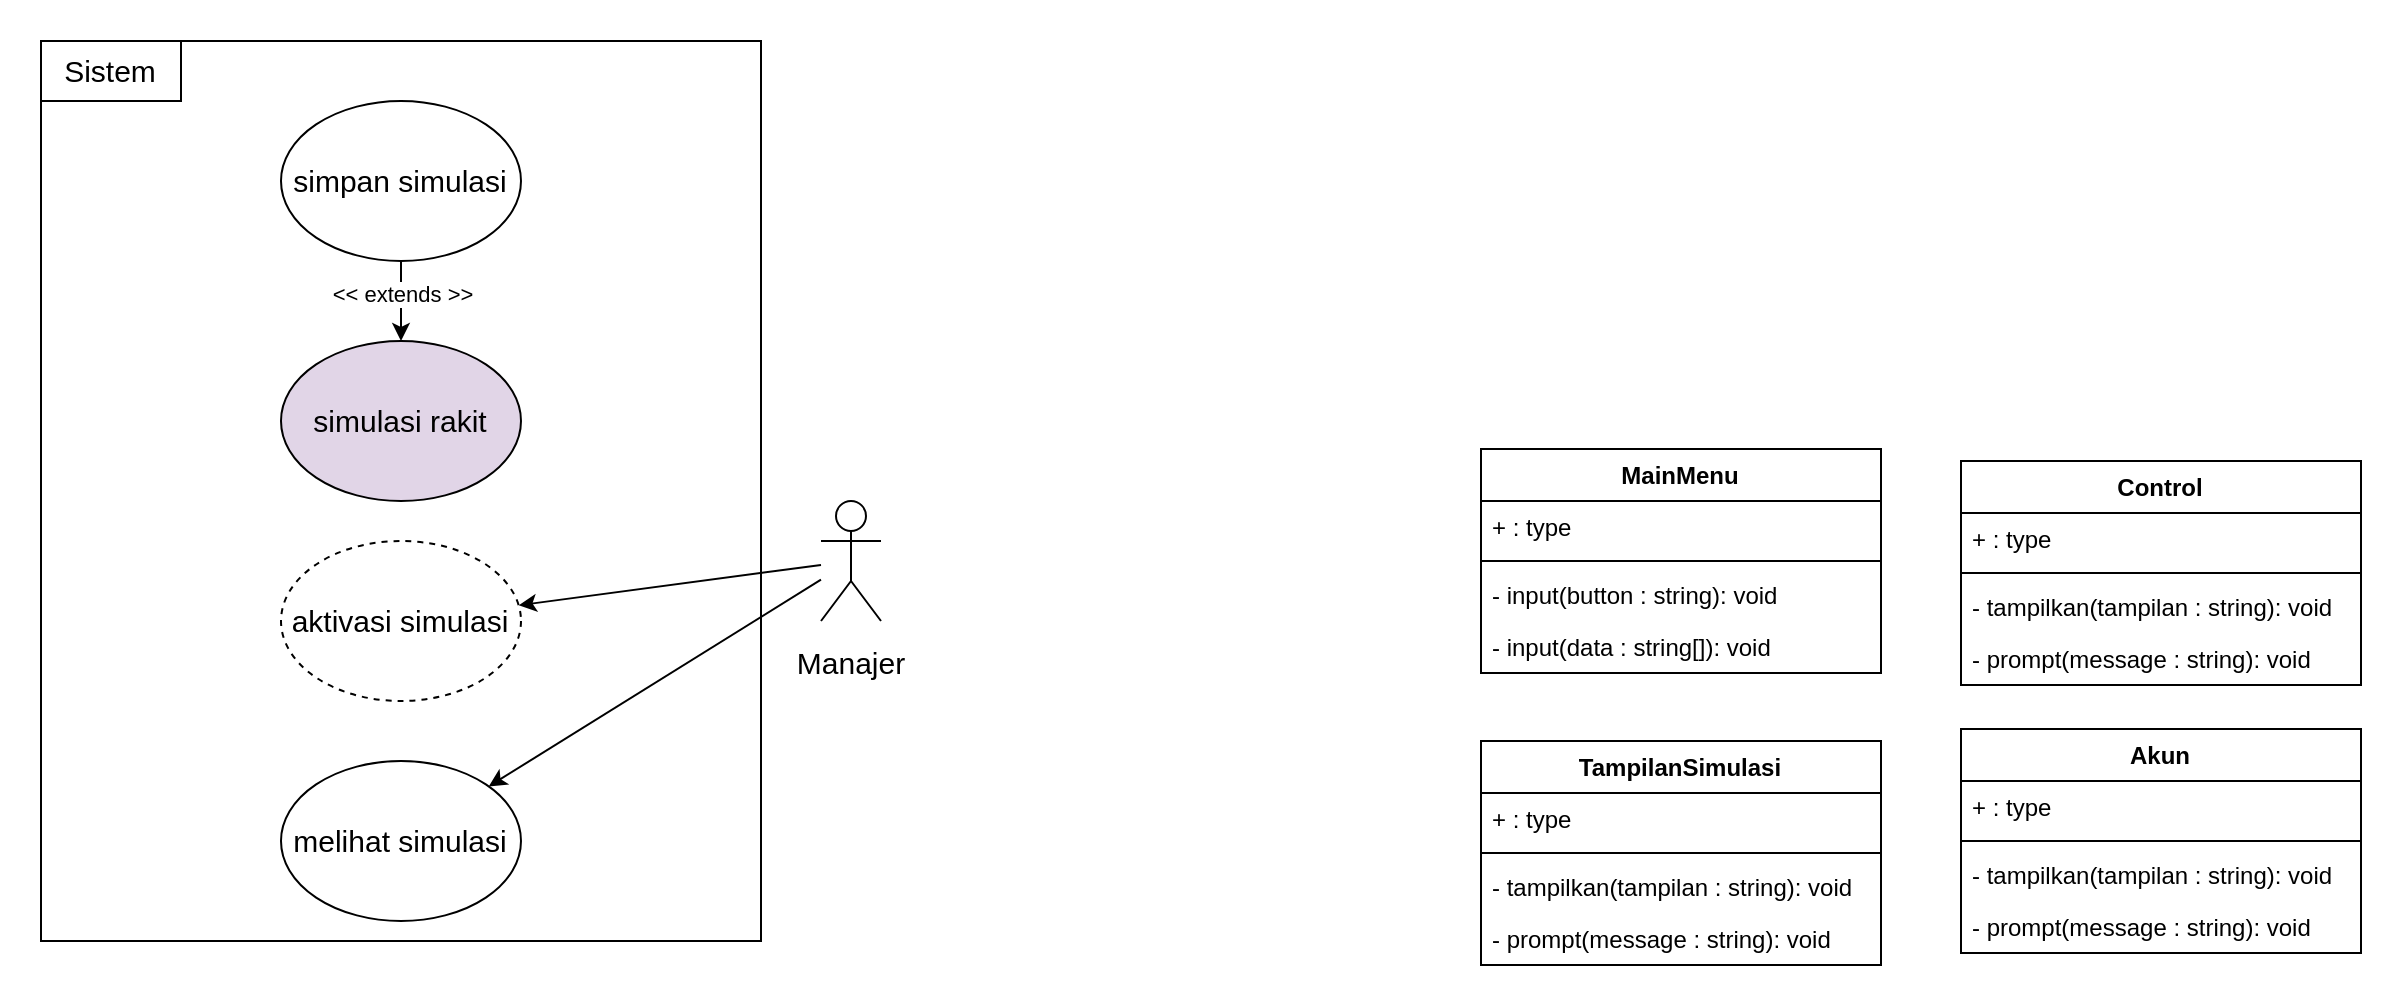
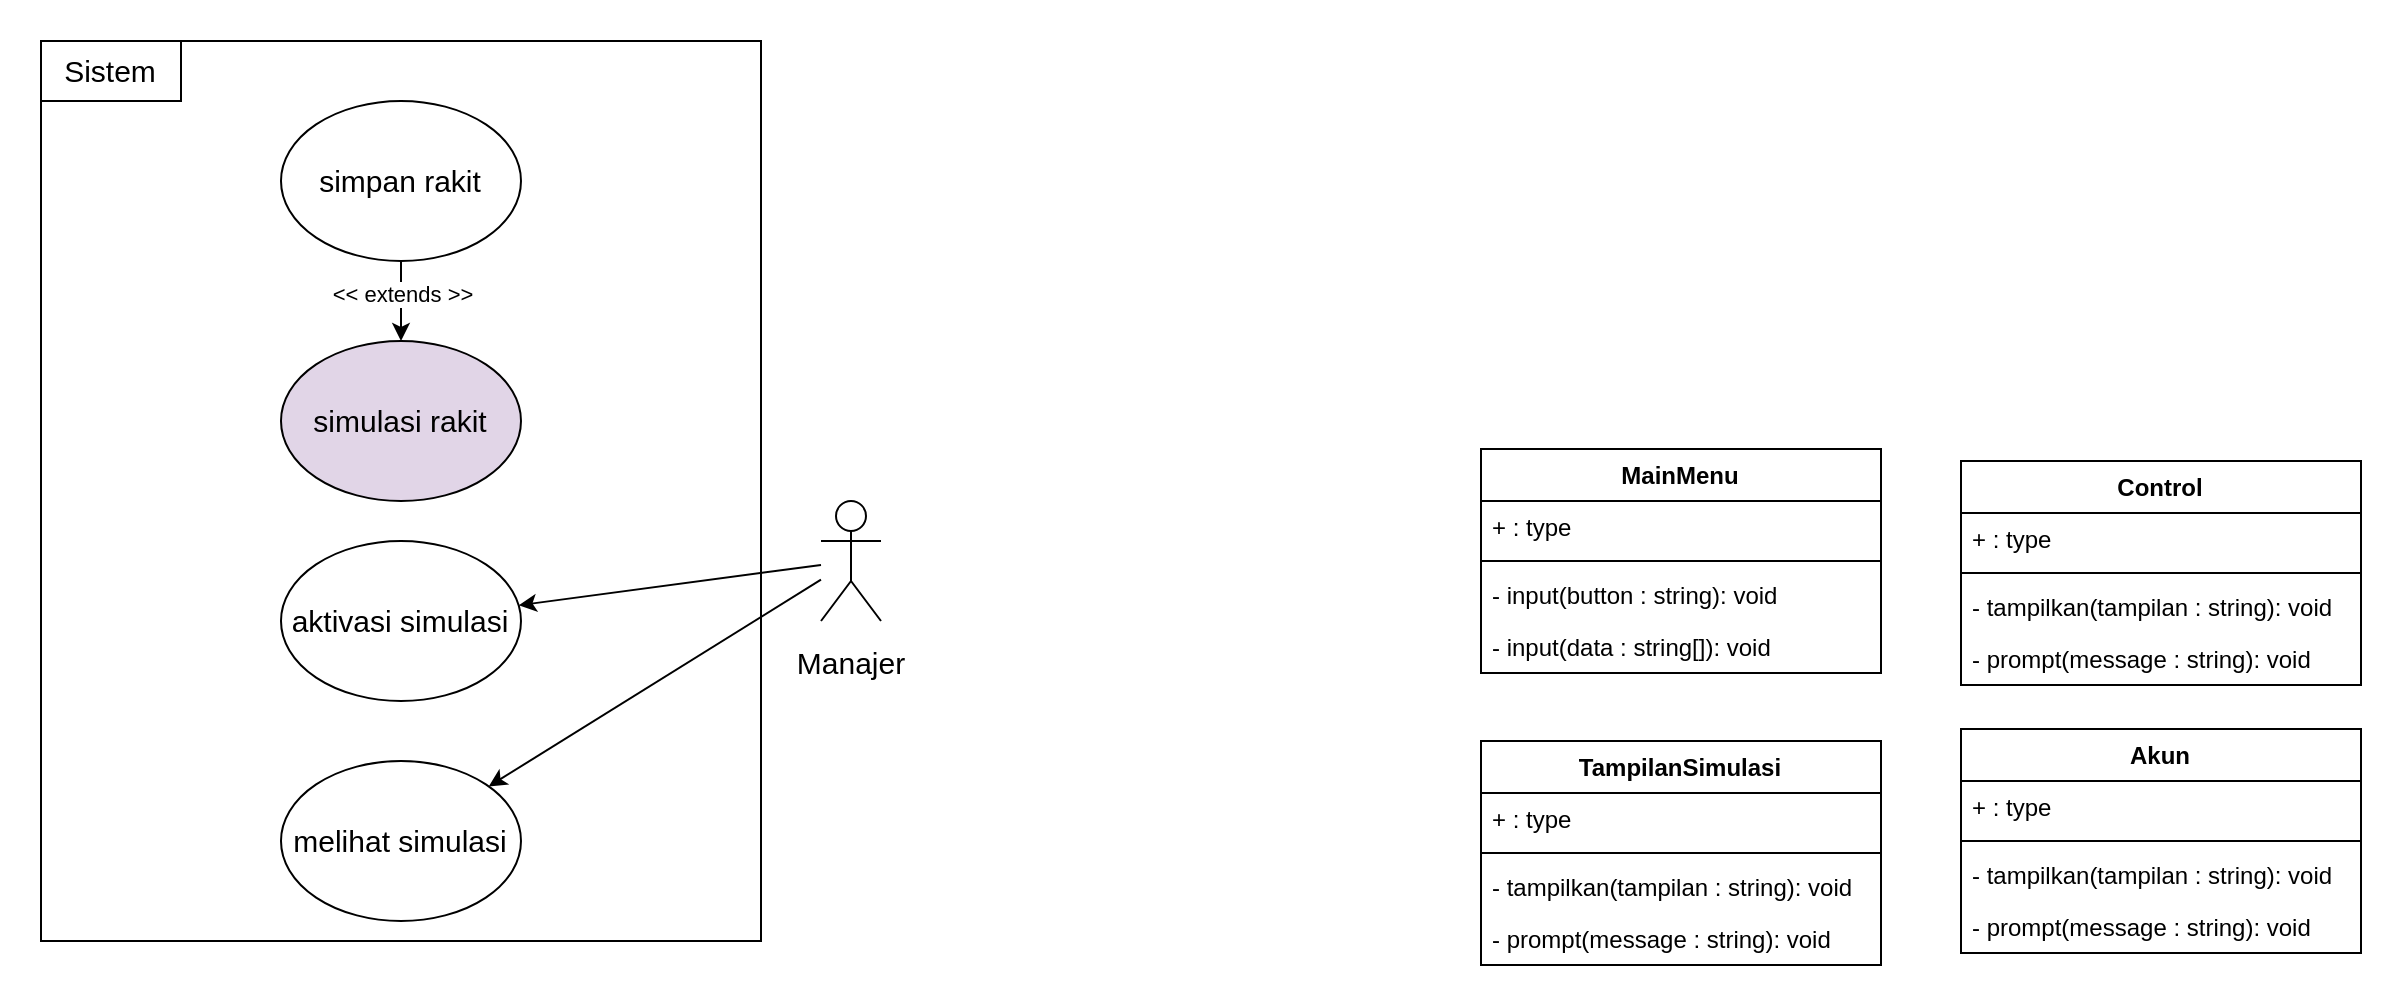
(401, 181) -> (401, 181)
(401, 621) -> (401, 621)
